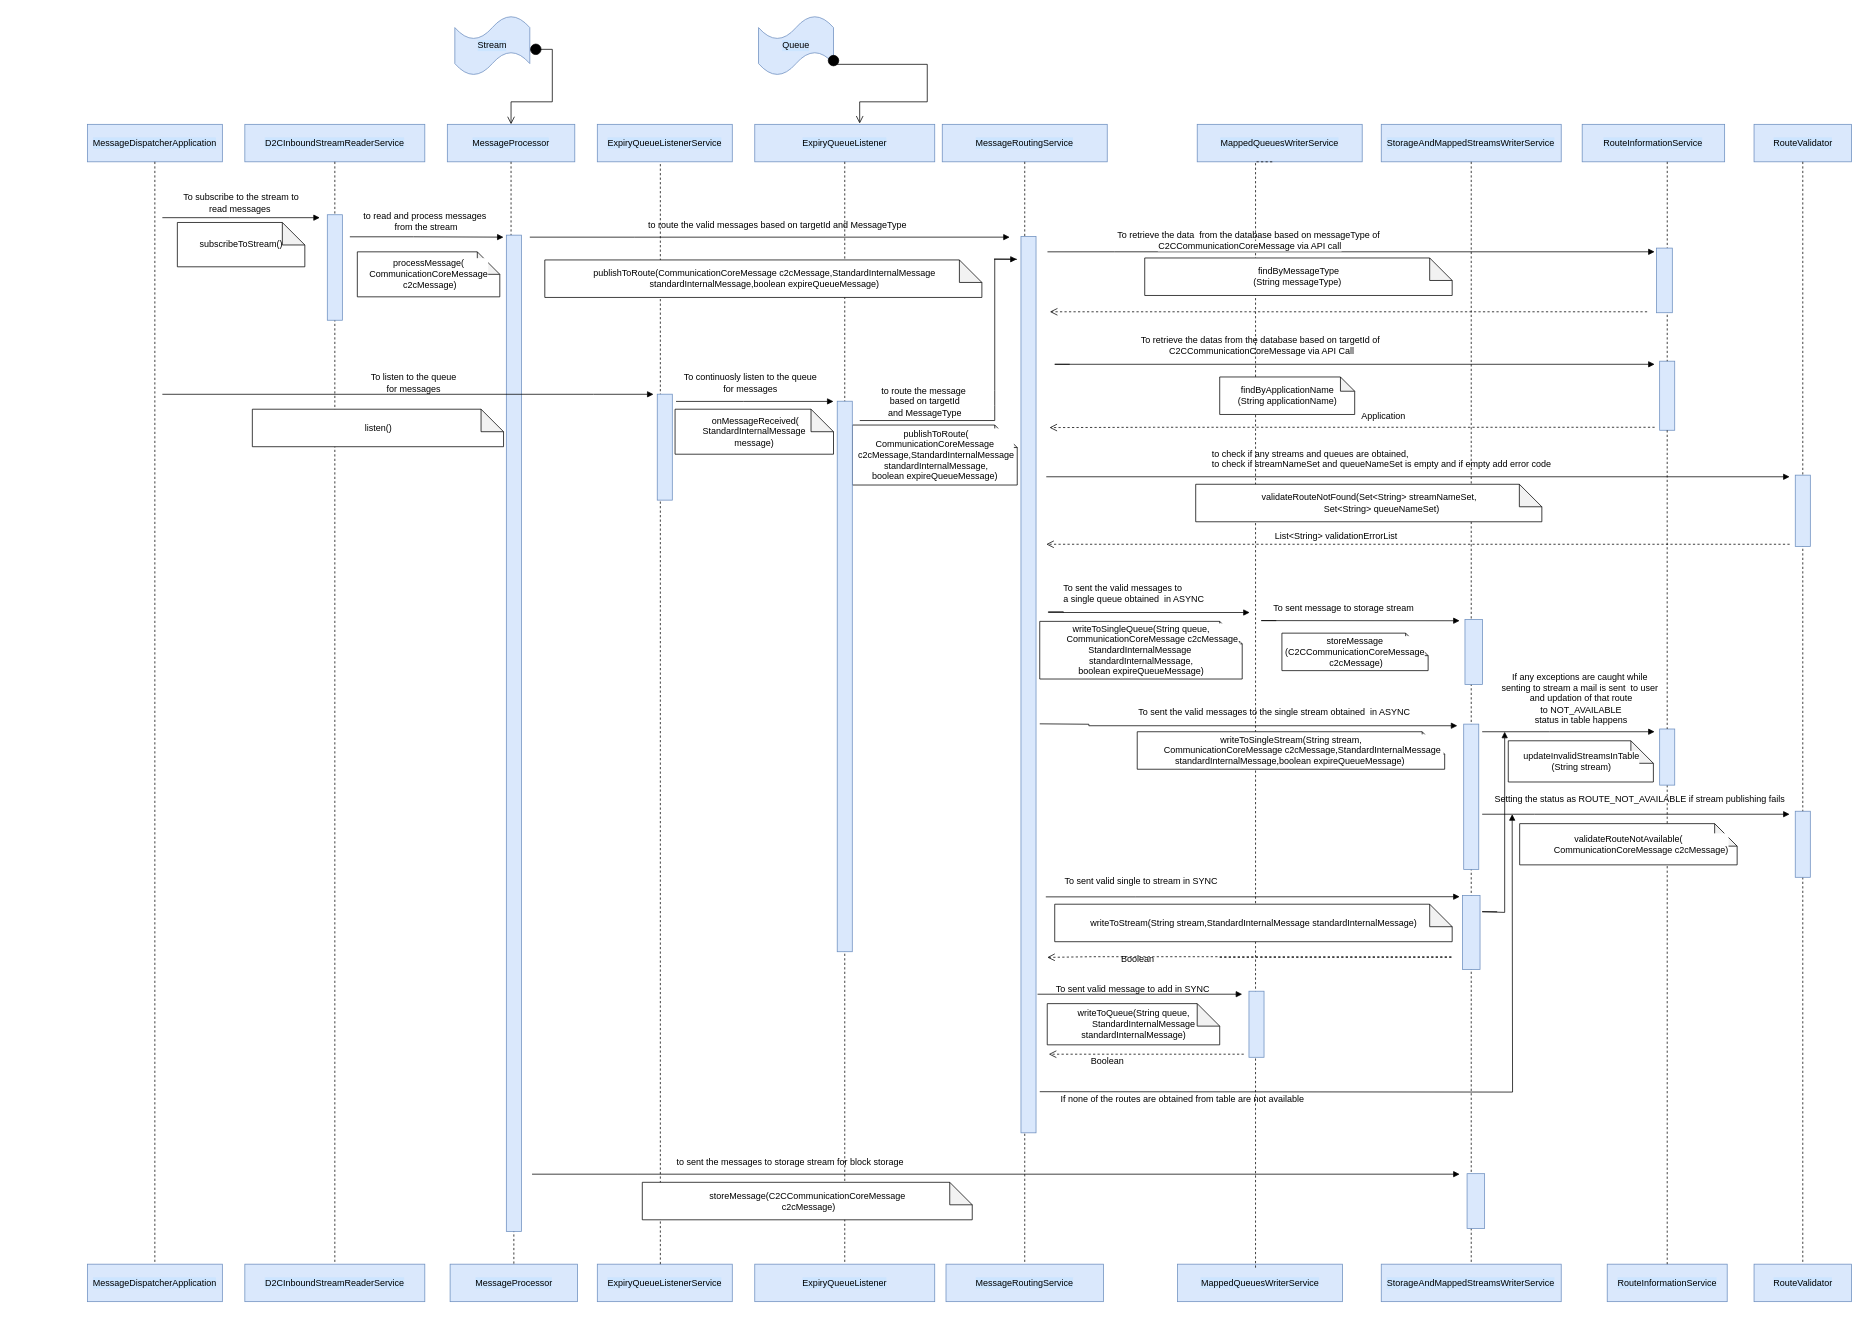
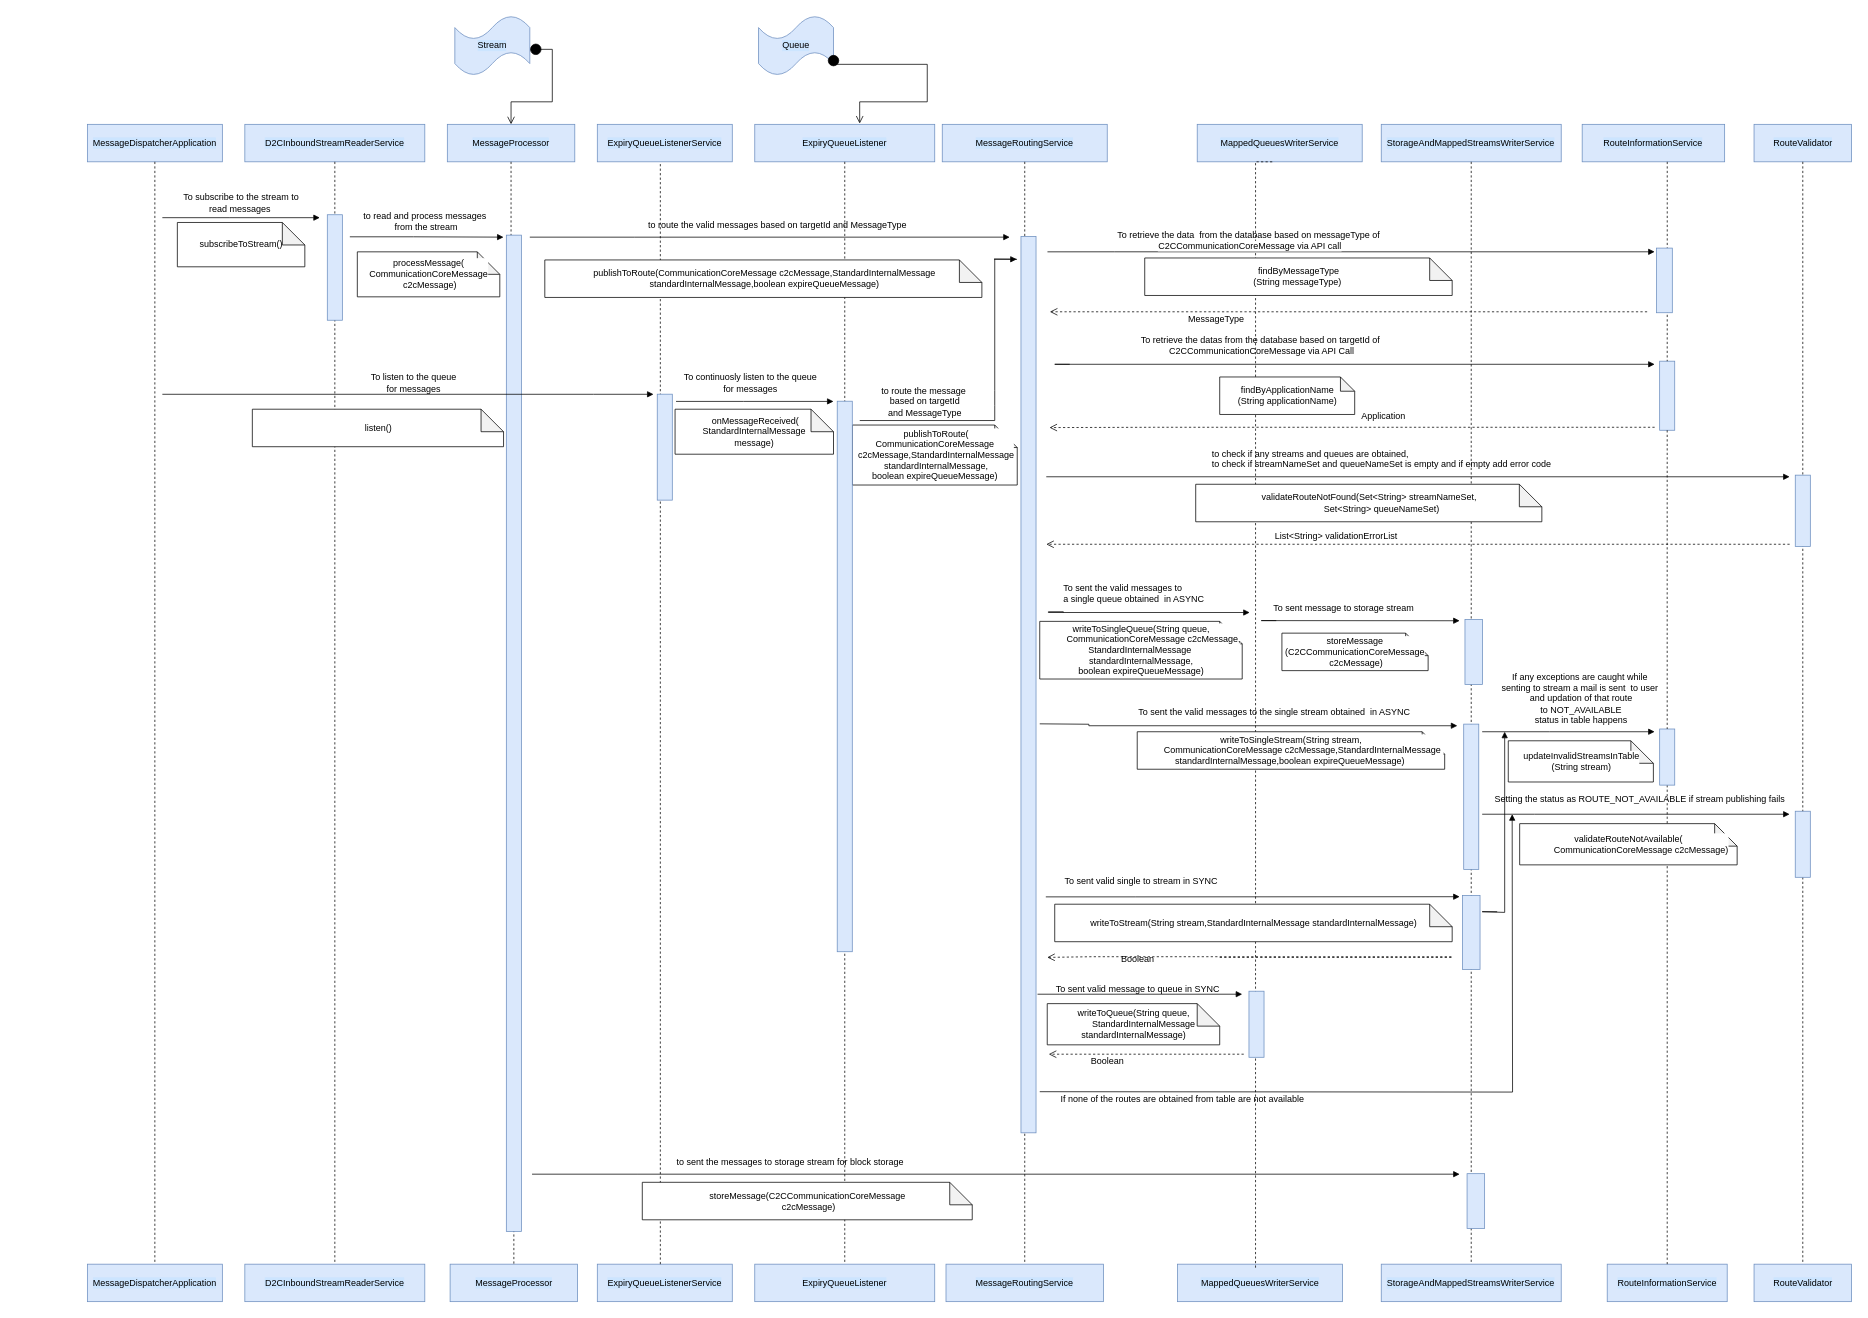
none -> (1216, 319)
(1135, 990) -> (1140, 990)
